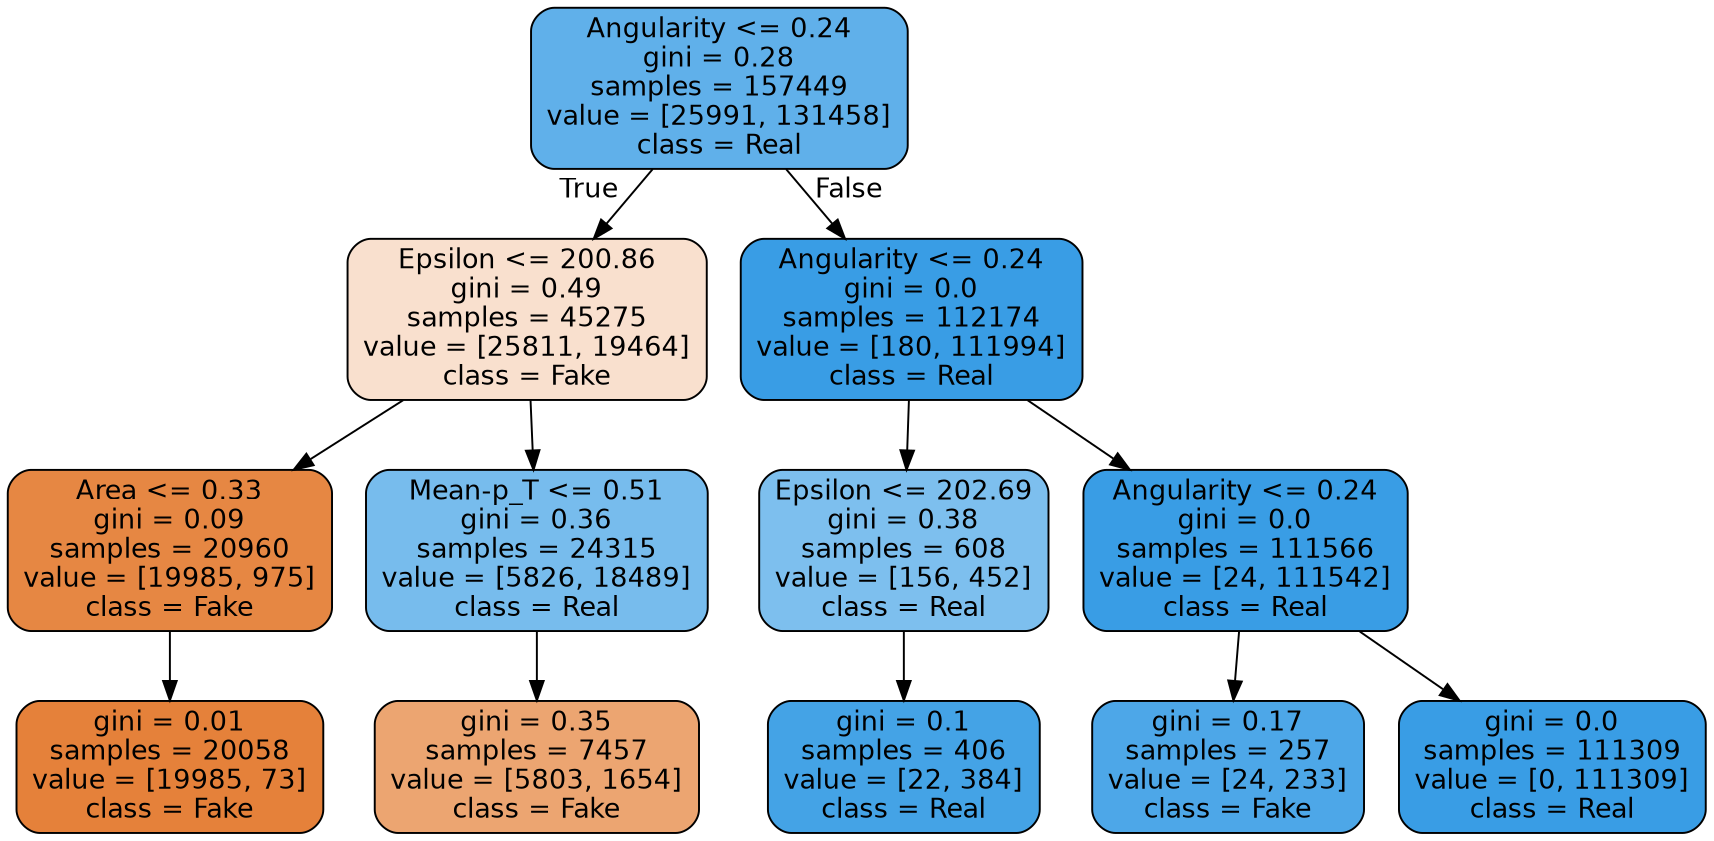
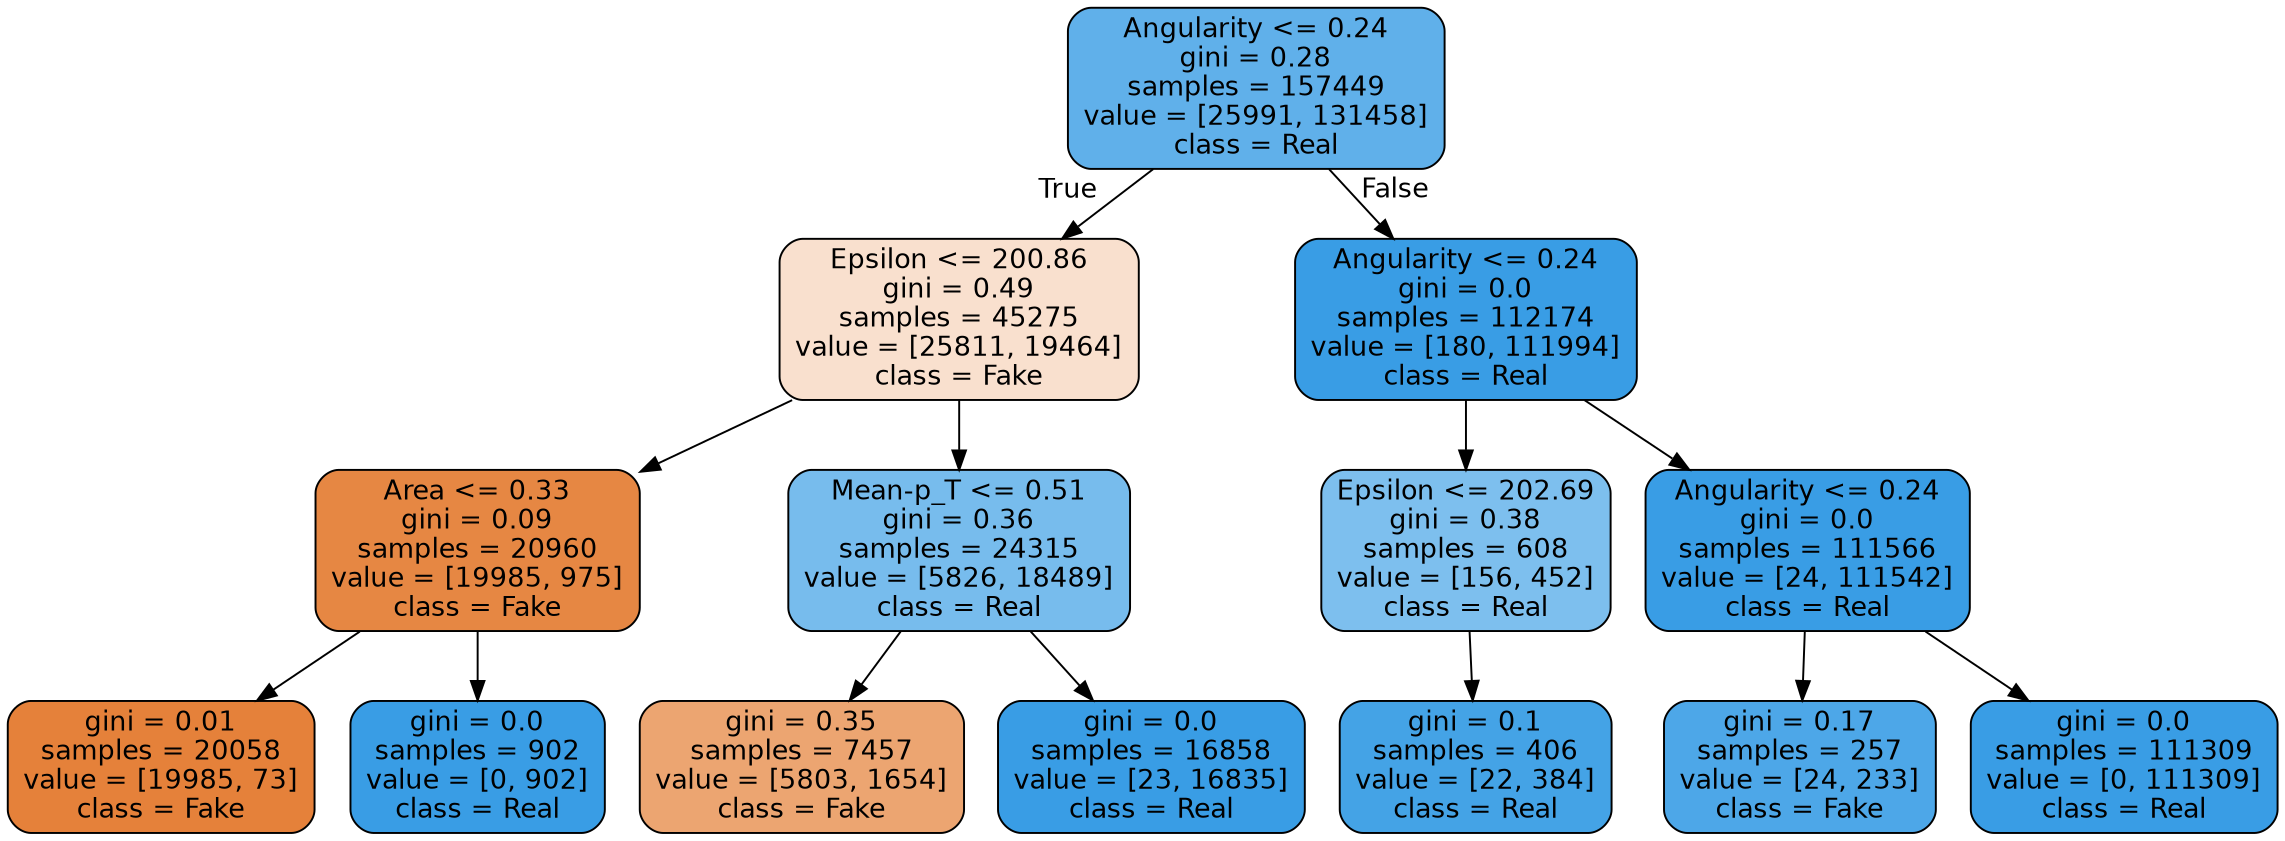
none -> (478, 767)
none -> (1151, 767)
